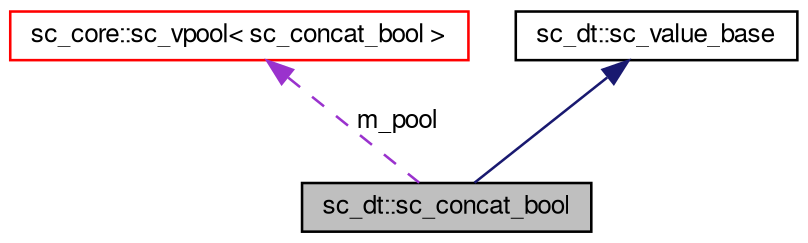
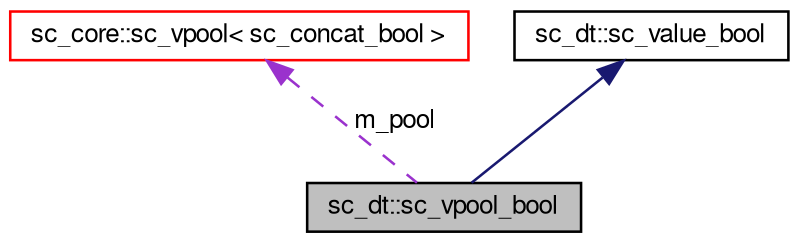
(657, 36) -> (651, 36)
(447, 207) -> (444, 207)
